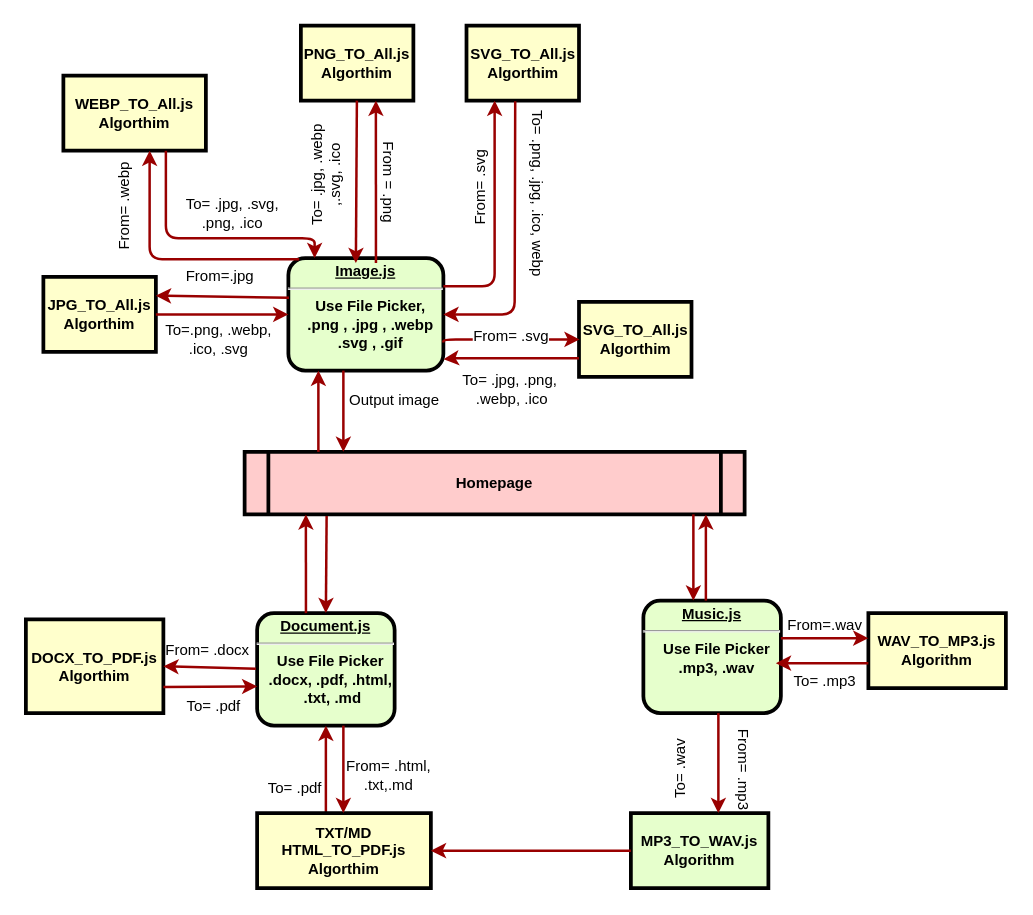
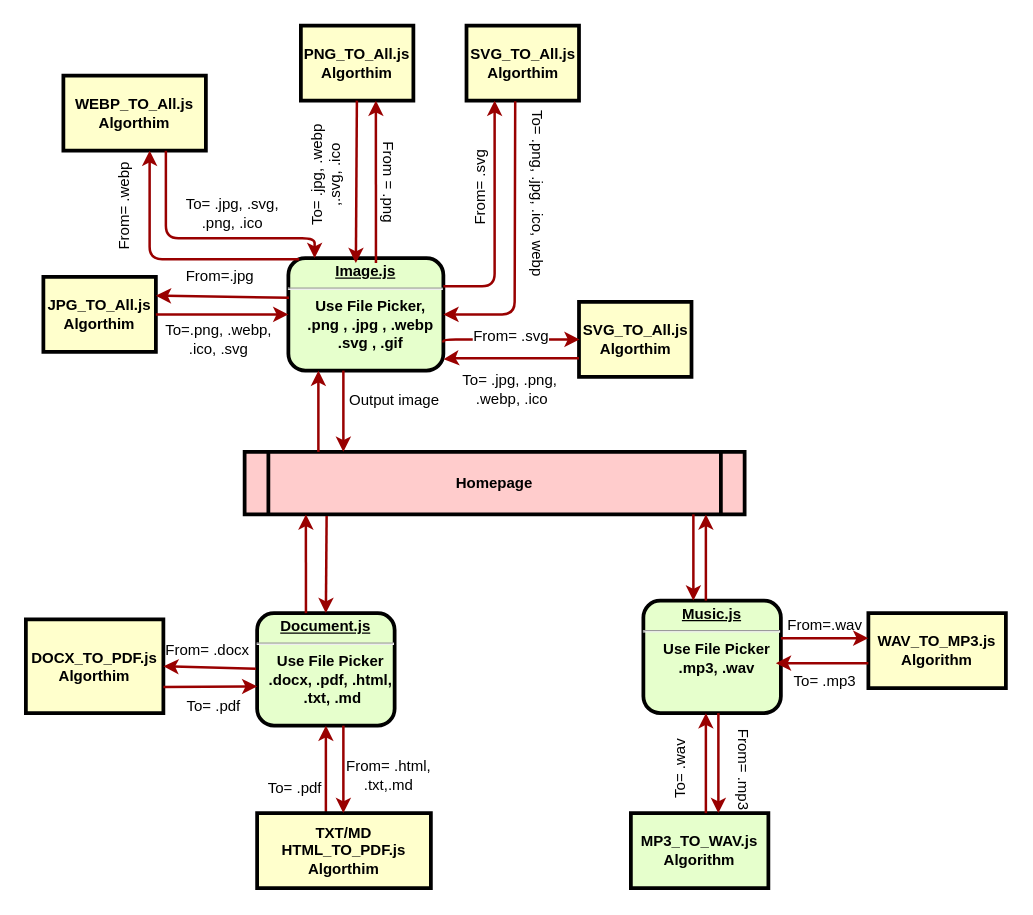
(537, 851) -> (706, 769)
